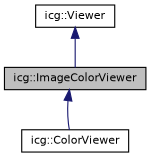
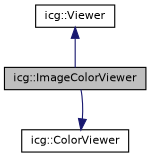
(68, 115) -> (83, 104)
